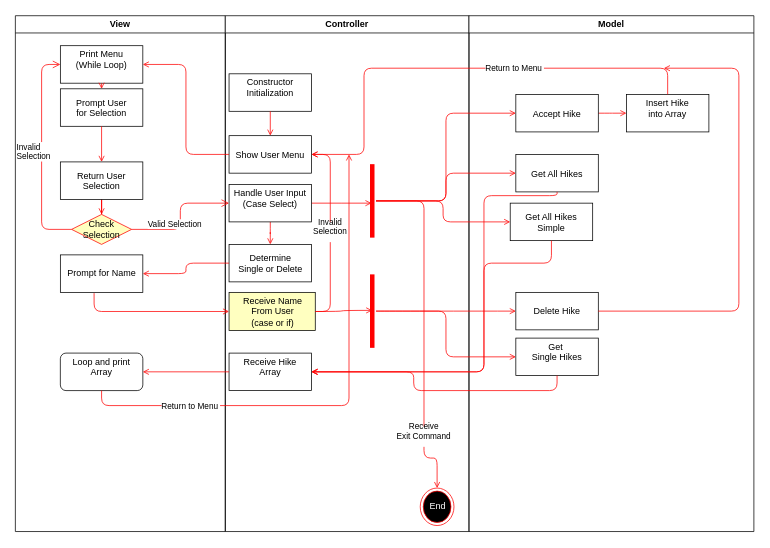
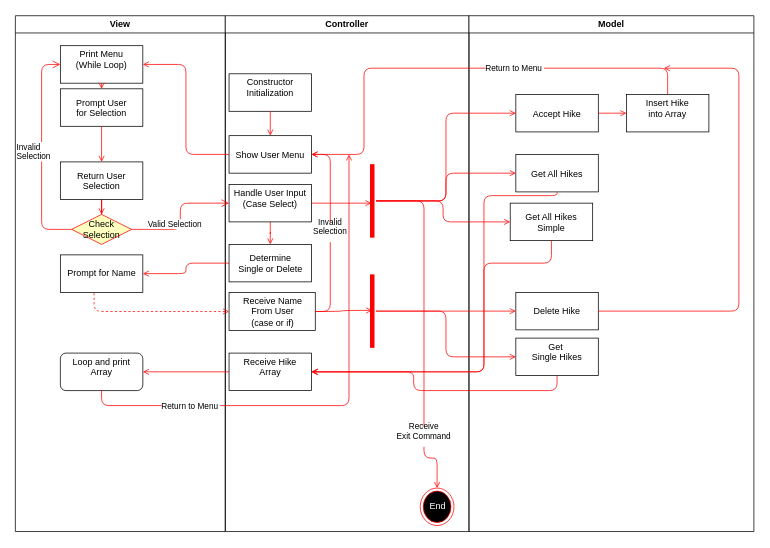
(155, 311) -> (155, 311)
(272, 311) -> (272, 311)
